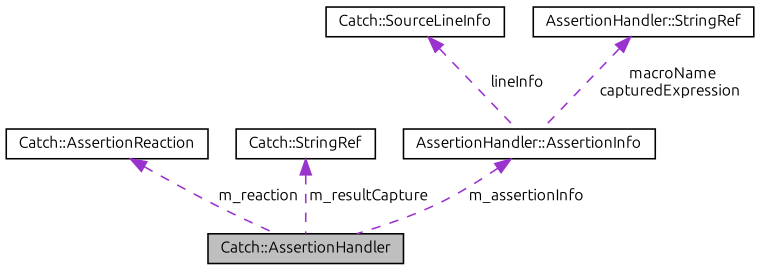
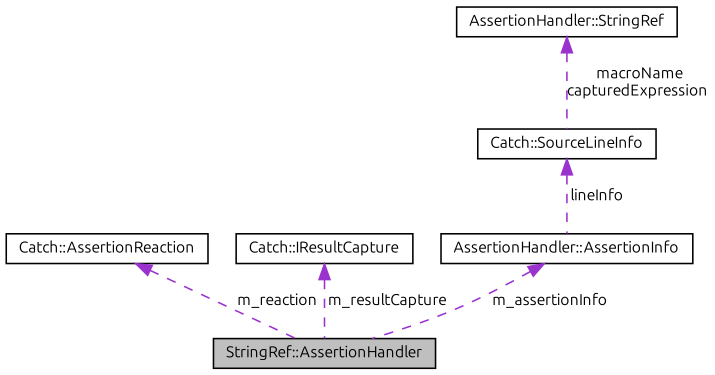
(581, 89) -> (567, 91)
(306, 144) -> (325, 249)
(306, 249) -> (325, 353)
